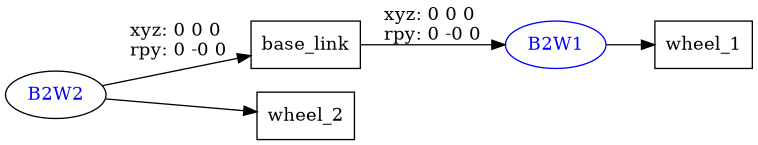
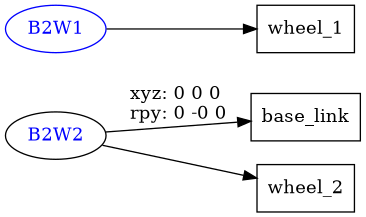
(426, 45) -> none
